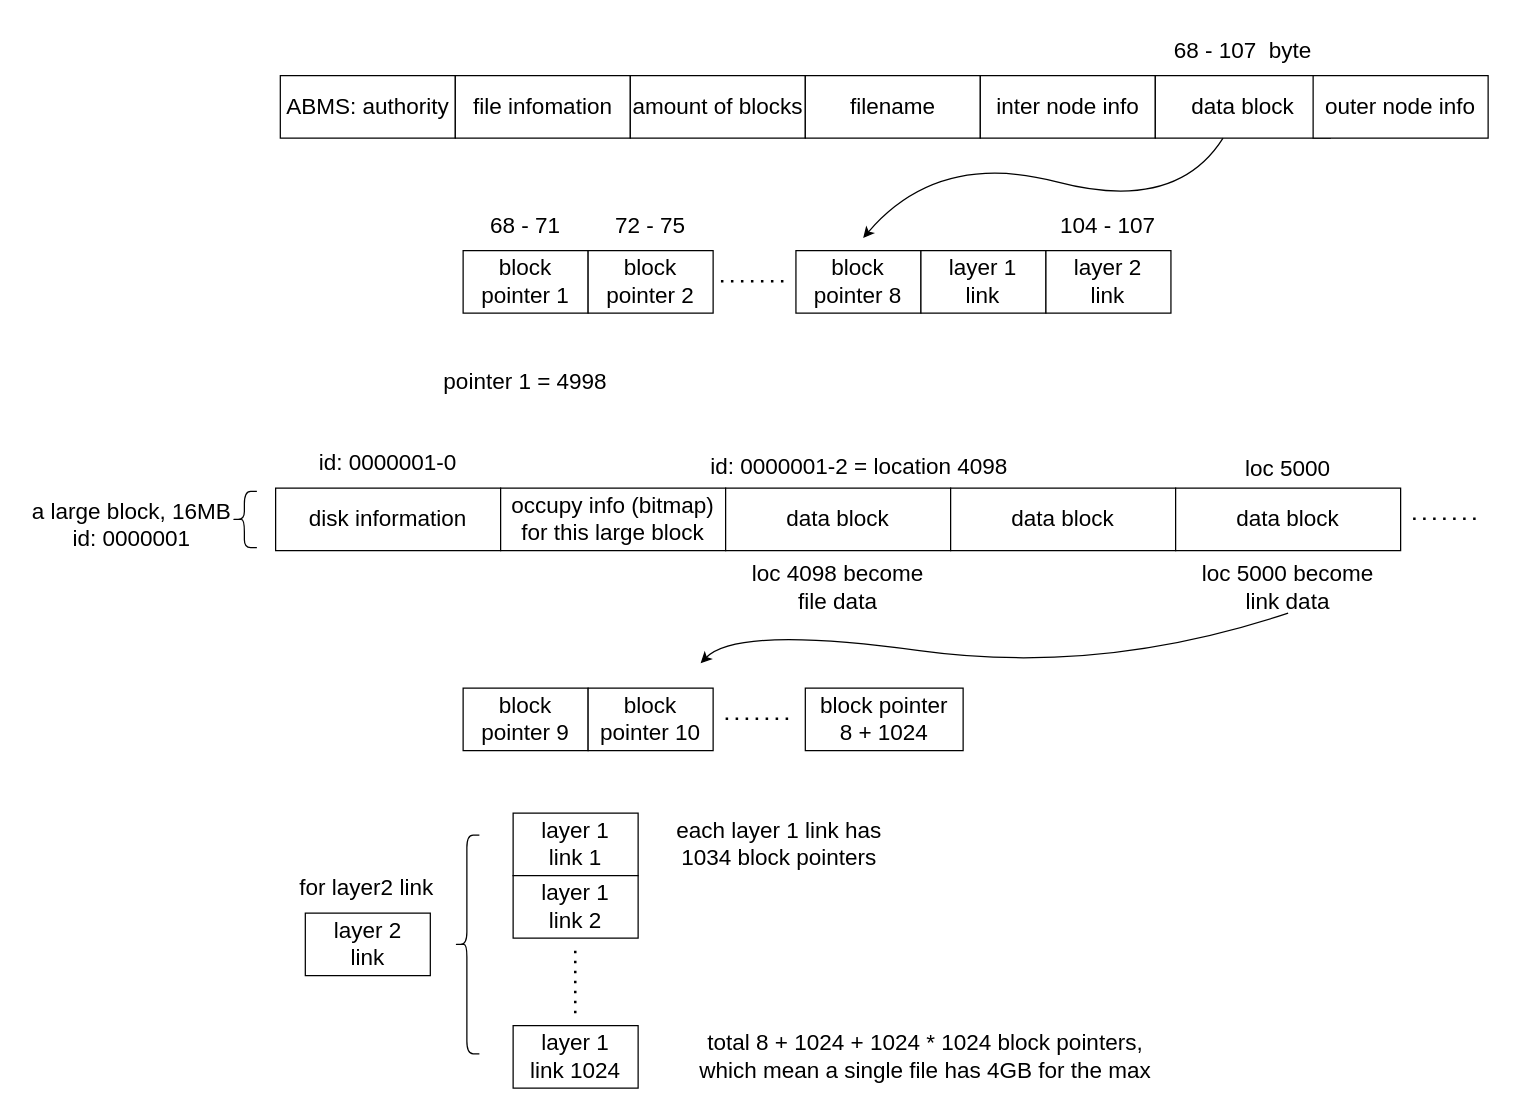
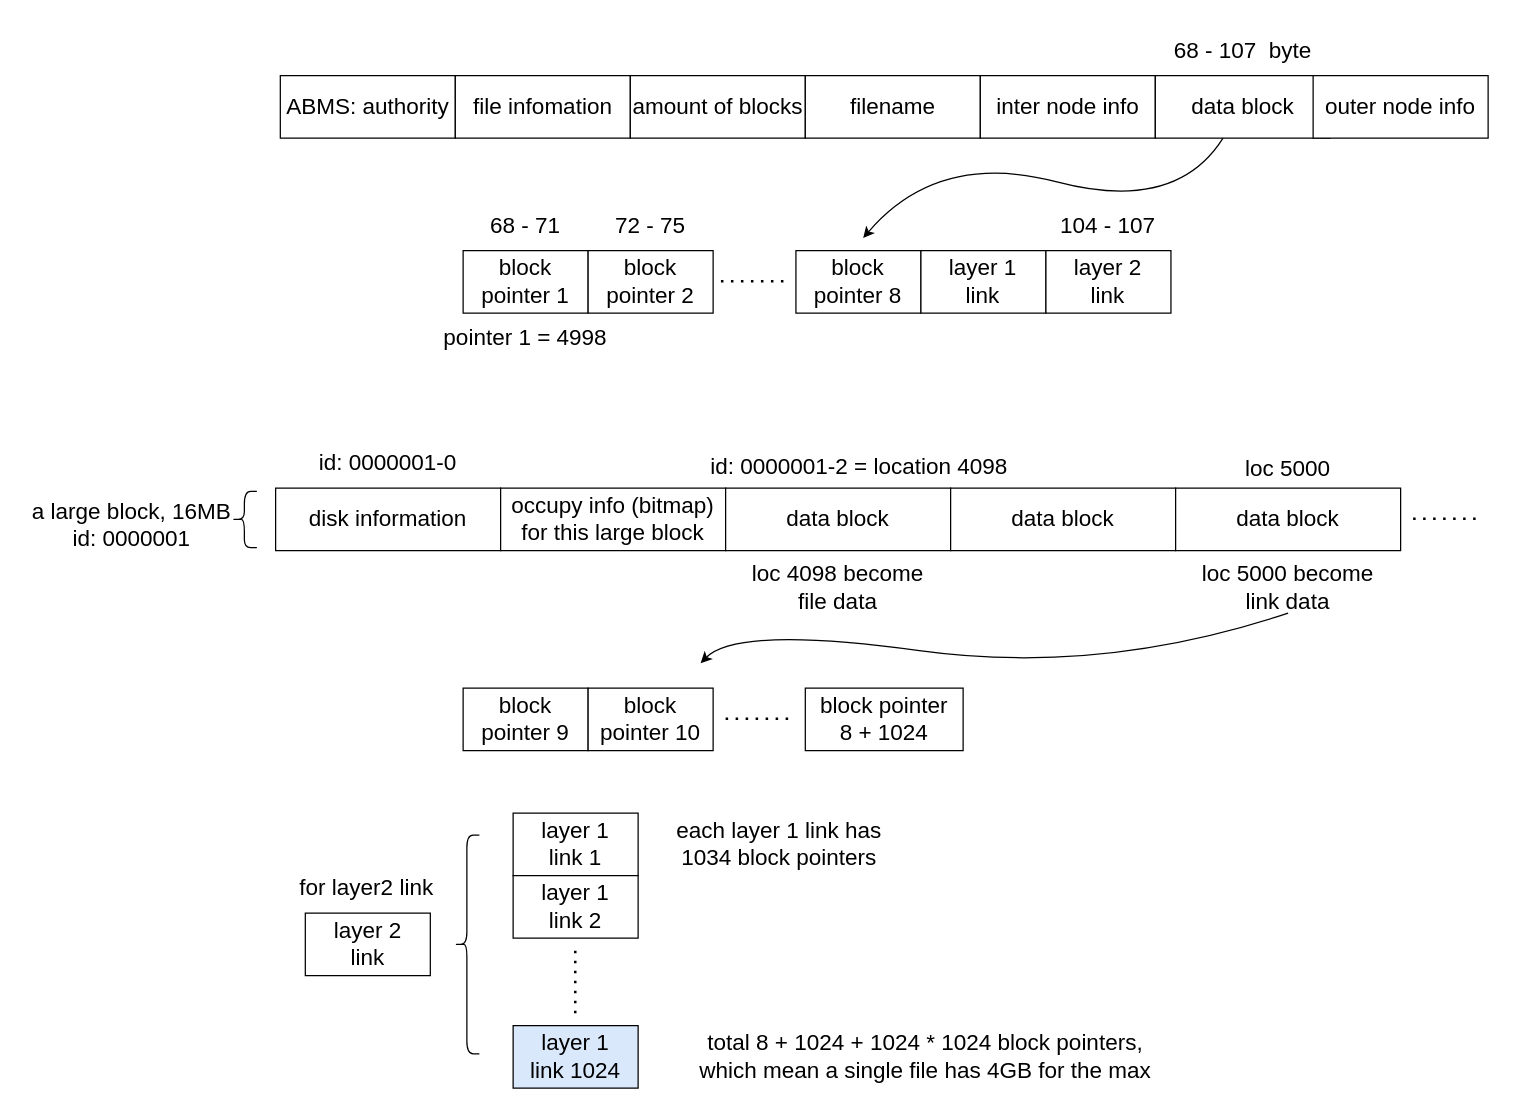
(526, 382) -> (526, 338)
(576, 1057) -> (576, 1057)
